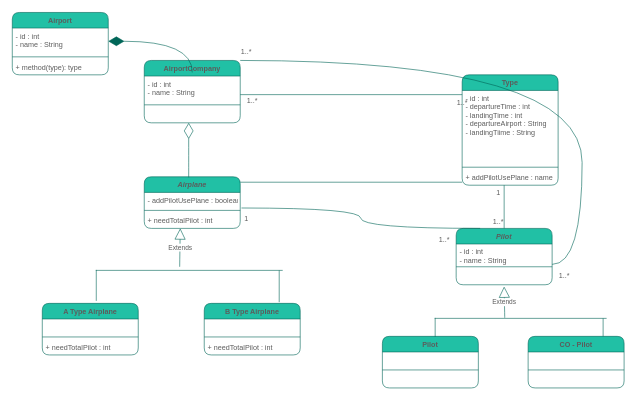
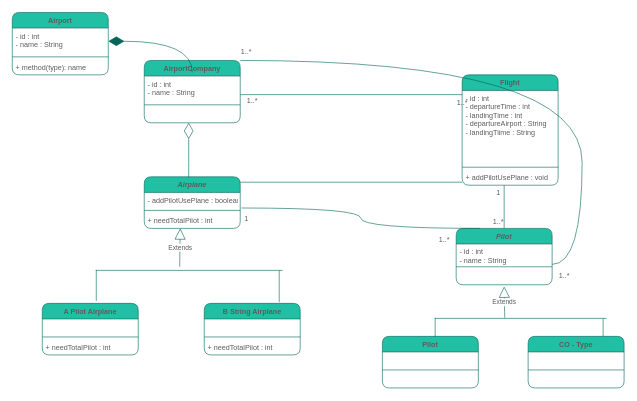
(53, 67) -> (53, 67)
(510, 83) -> (510, 83)
(509, 178) -> (509, 178)
(90, 311) -> (90, 311)
(252, 311) -> (252, 311)
(576, 344) -> (576, 344)
